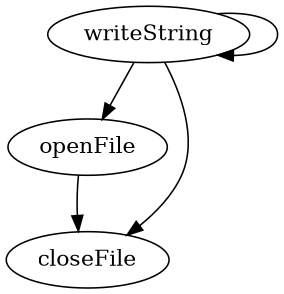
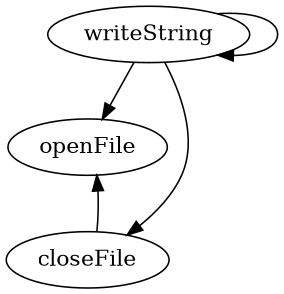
(77, 195) -> (98, 211)
